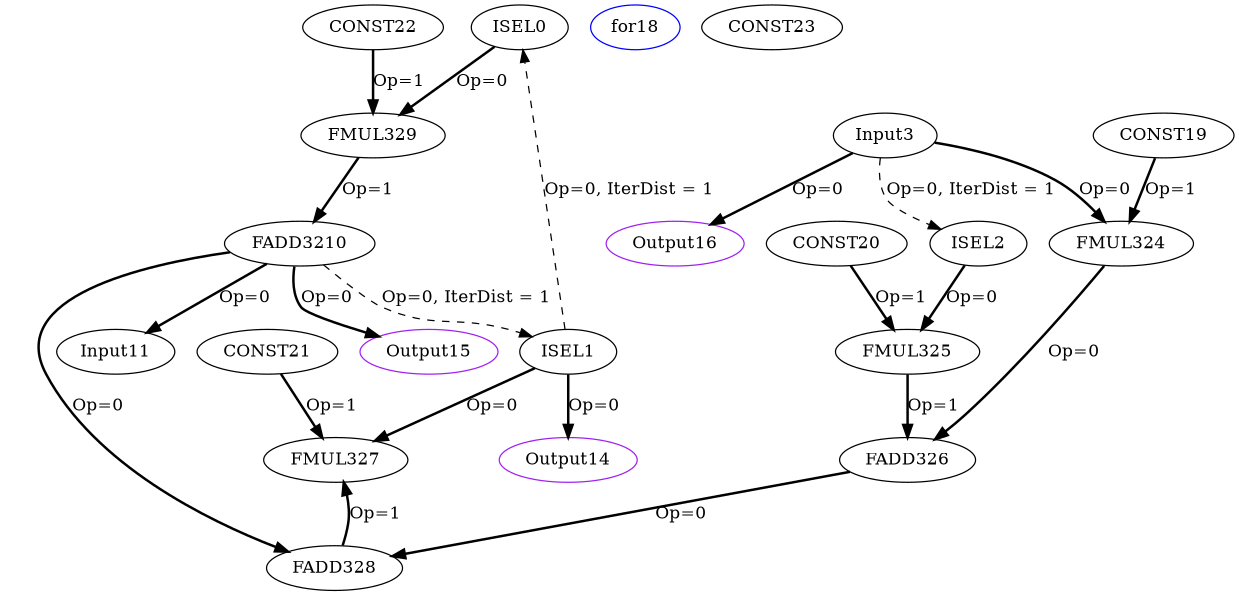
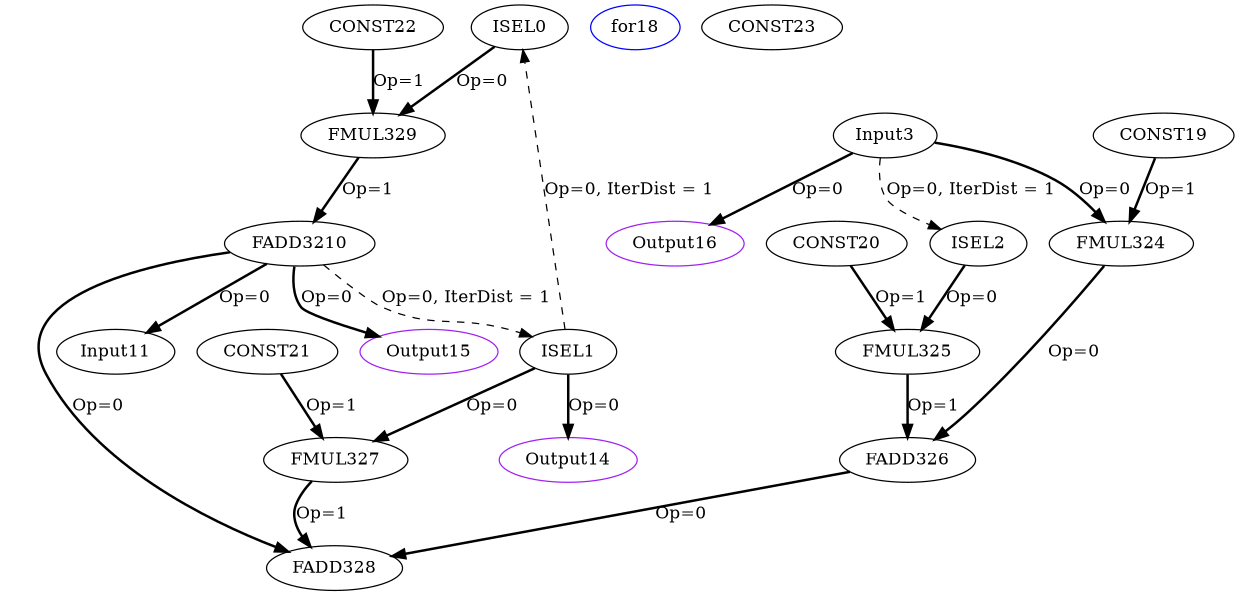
(349, 520) -> (295, 507)
